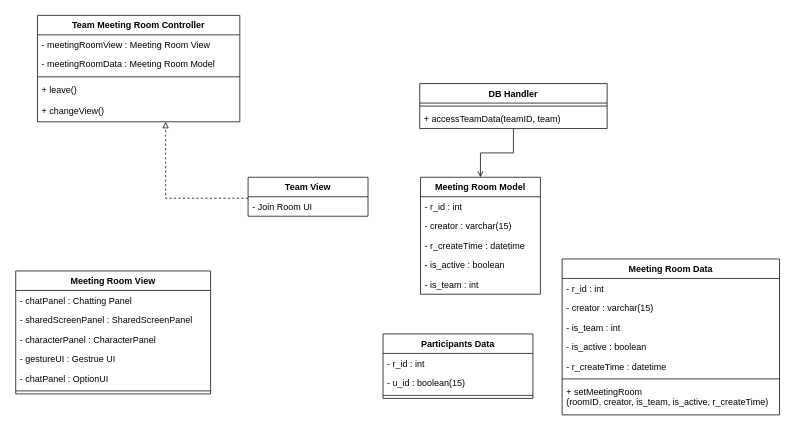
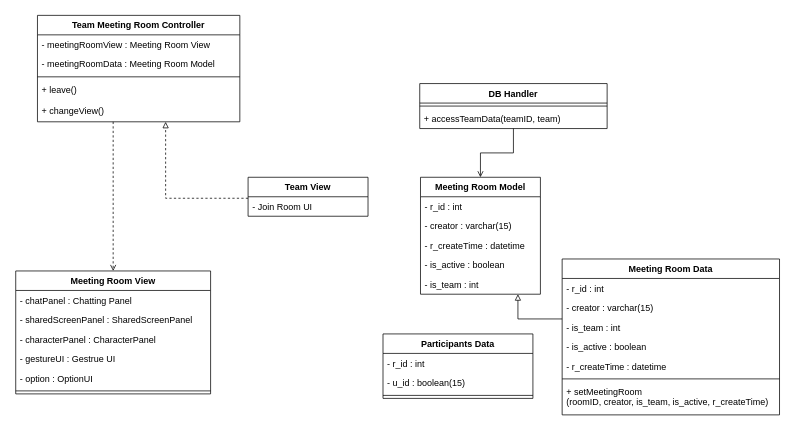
none -> (113, 196)
none -> (530, 319)
(68, 379) -> (60, 379)
